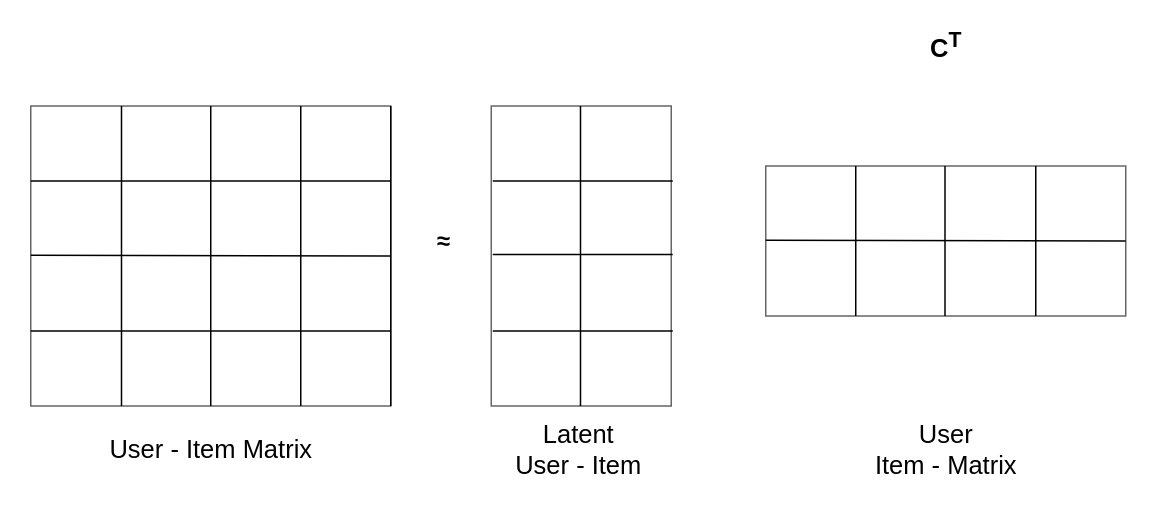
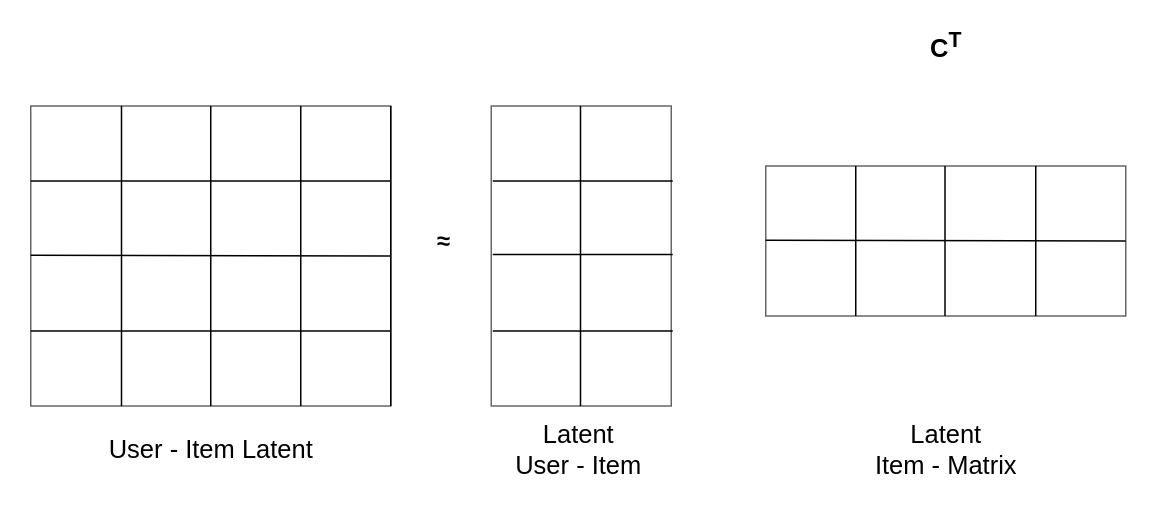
(212, 451) -> (212, 451)
(947, 451) -> (947, 451)
